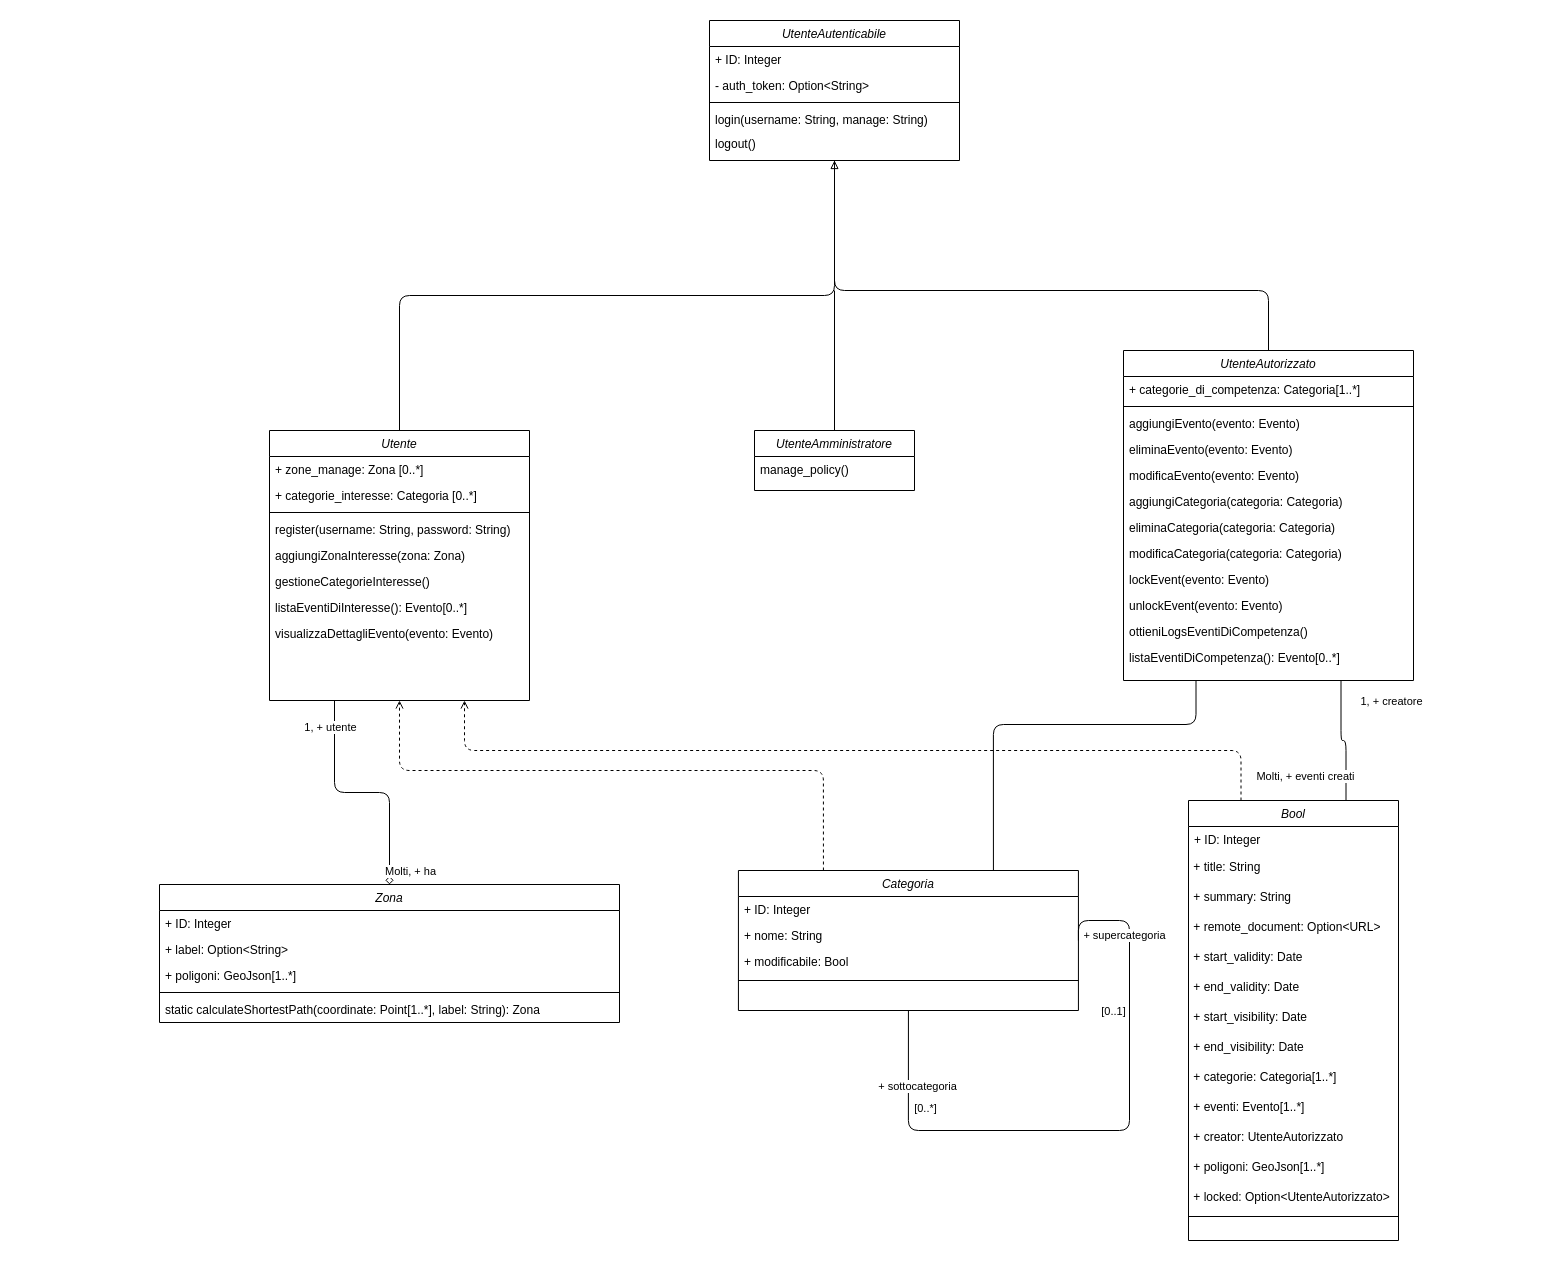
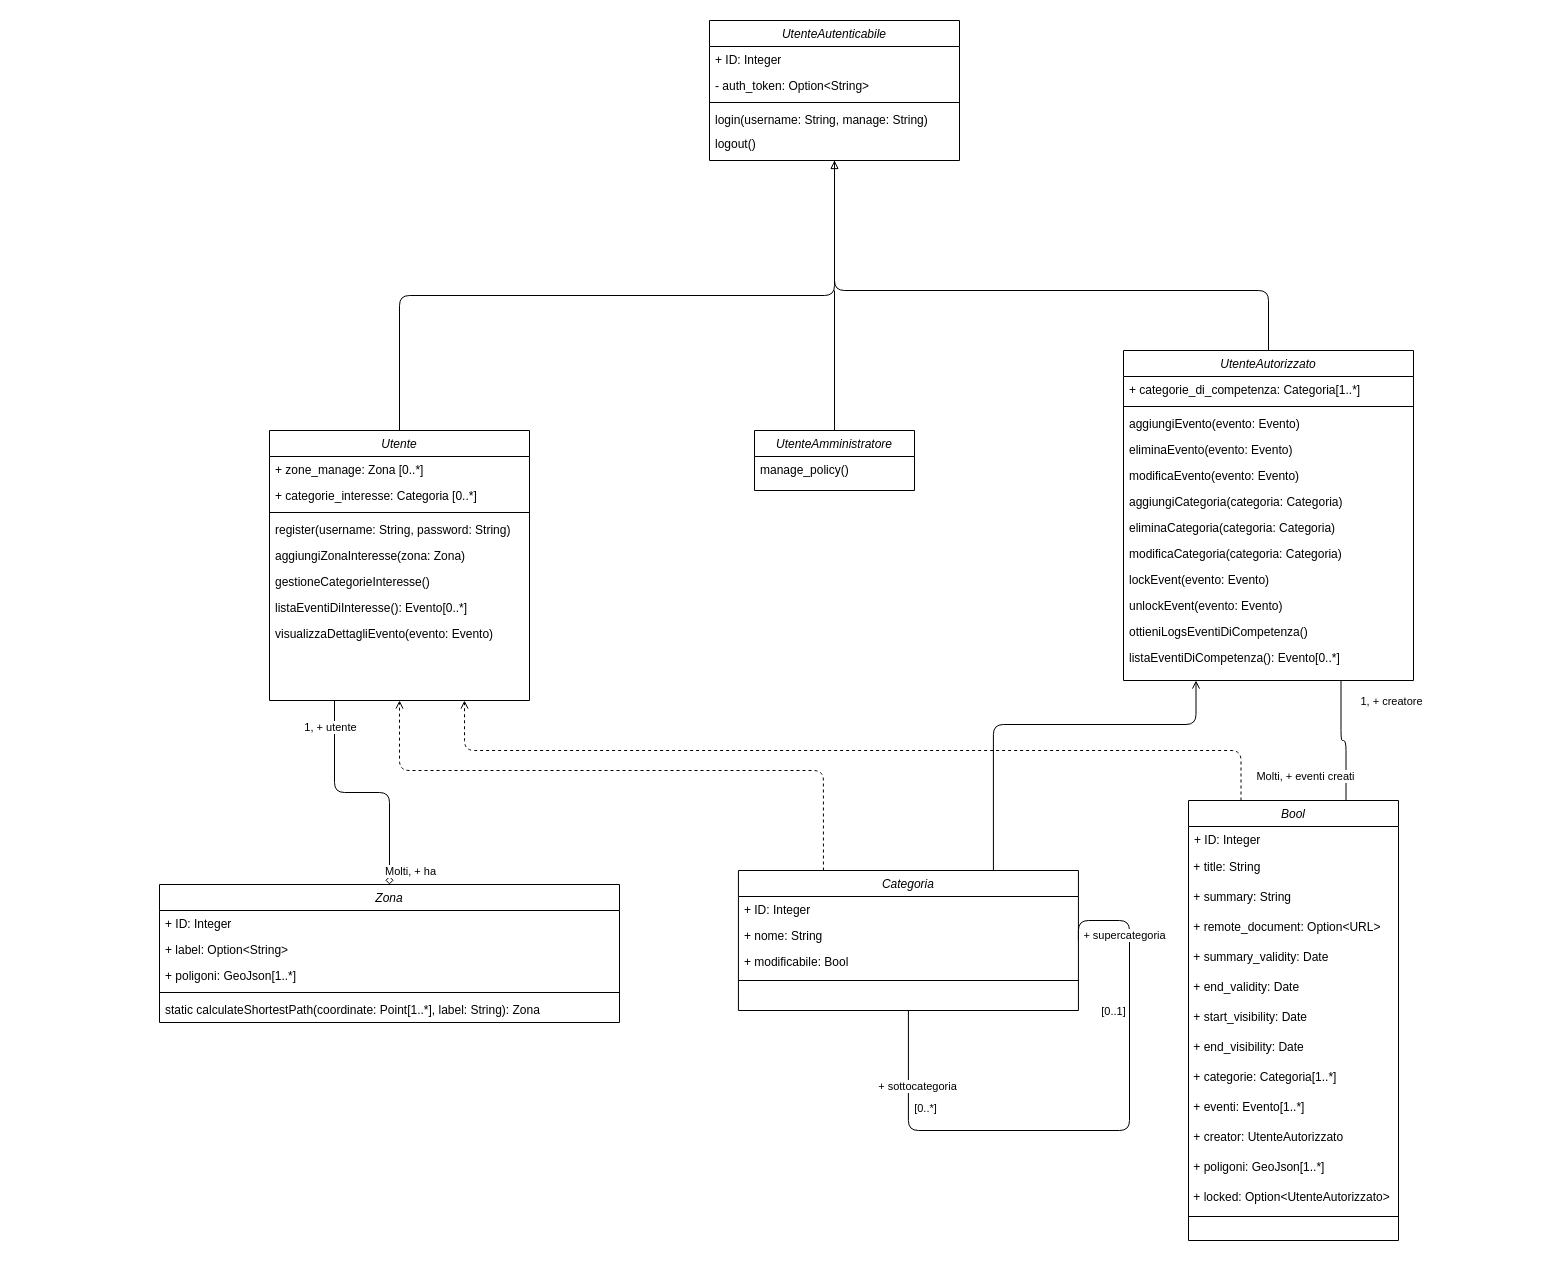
(1196, 686) -> (1196, 686)
(1255, 958) -> (1262, 958)
